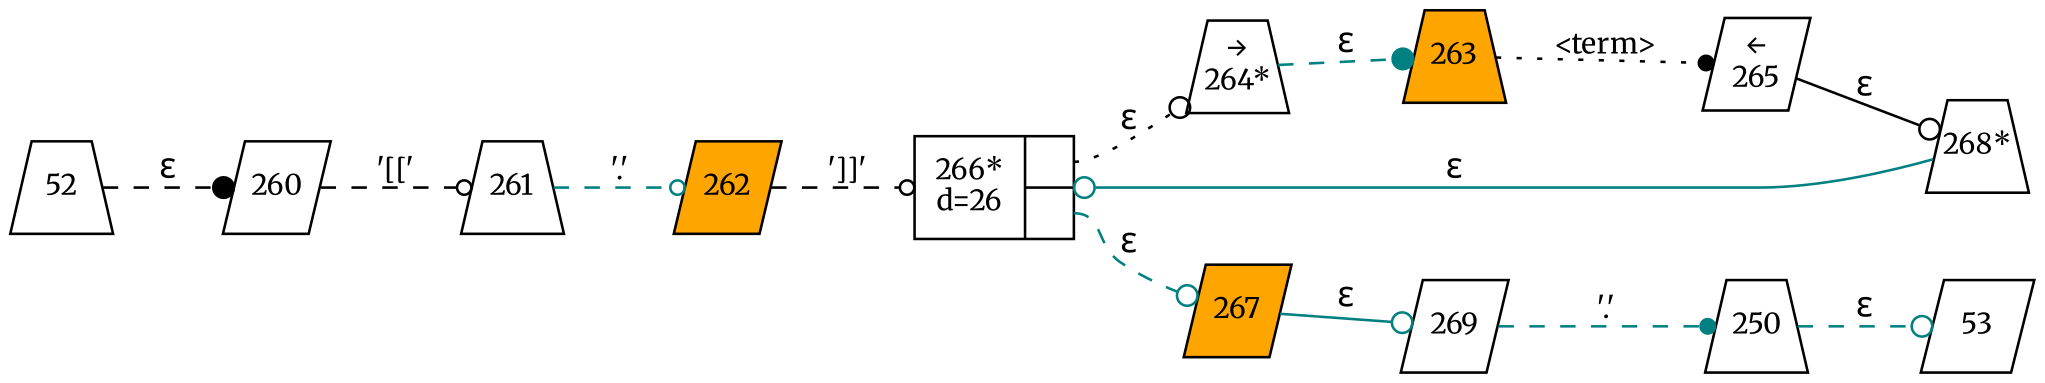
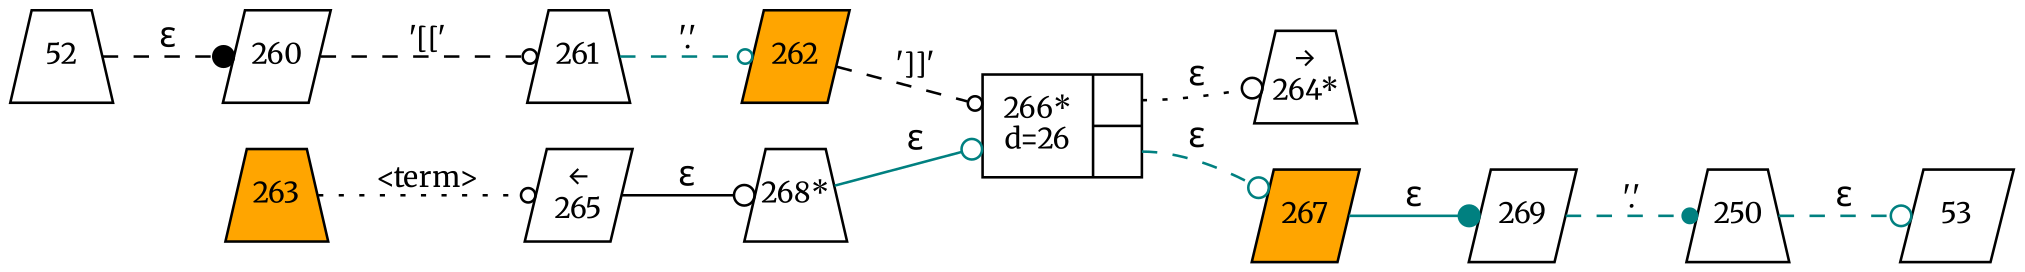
(1597, 60) -> (419, 195)
(1335, 62) -> none
(1336, 318) -> (1404, 216)
